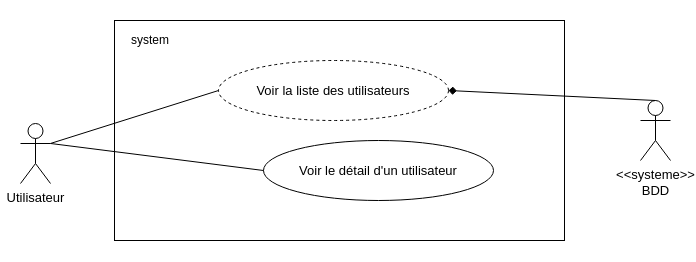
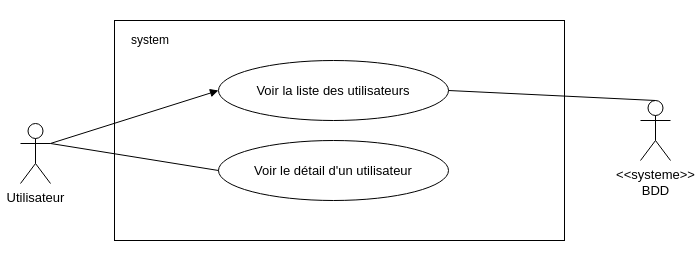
(334, 91) -> (334, 91)
(457, 91) -> (453, 91)
(214, 92) -> (210, 93)
(379, 171) -> (334, 171)
